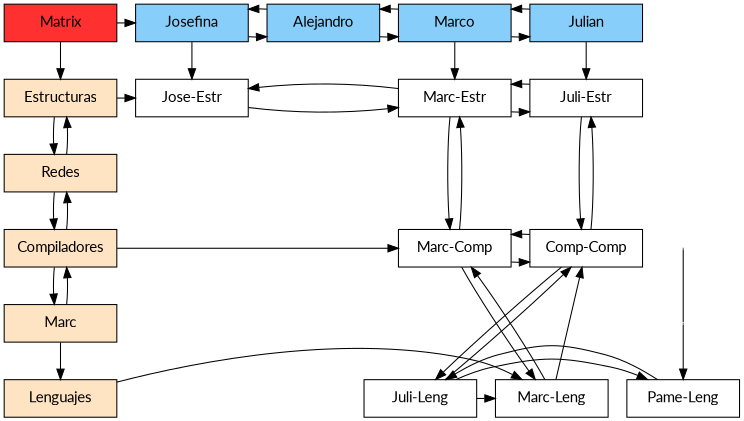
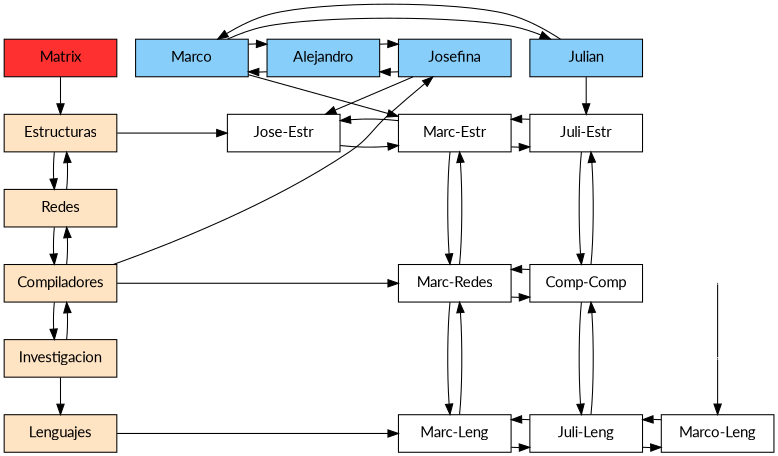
(121, 23) -> (280, 192)
(455, 248) -> (455, 283)
(60, 323) -> (60, 358)
(568, 328) -> (515, 447)
(683, 398) -> (718, 433)
